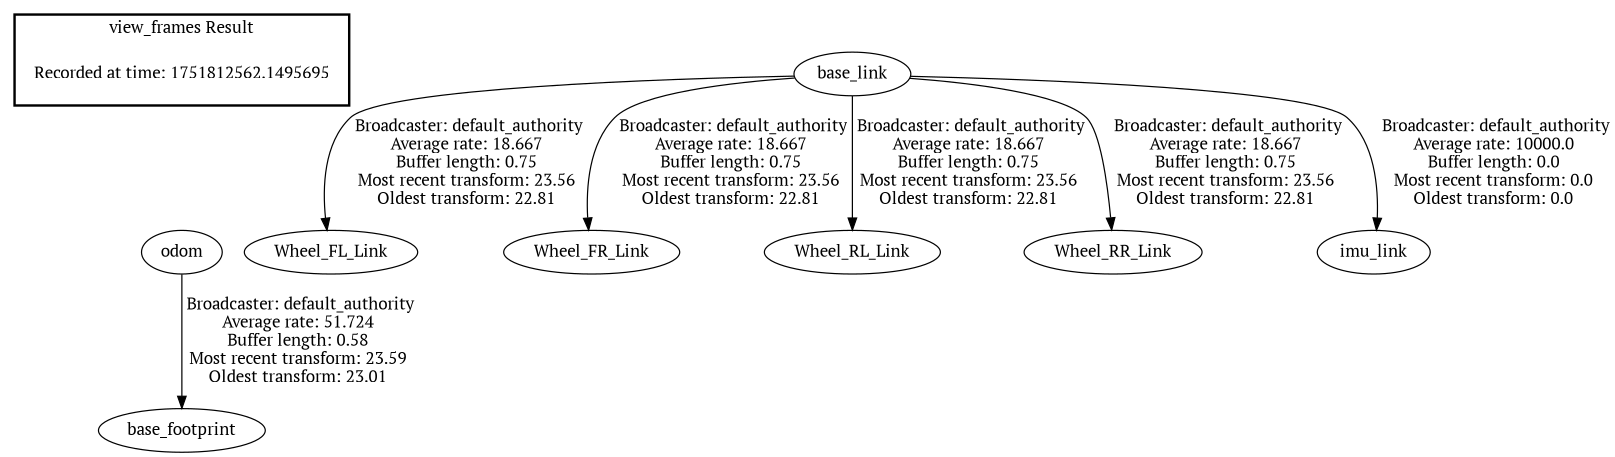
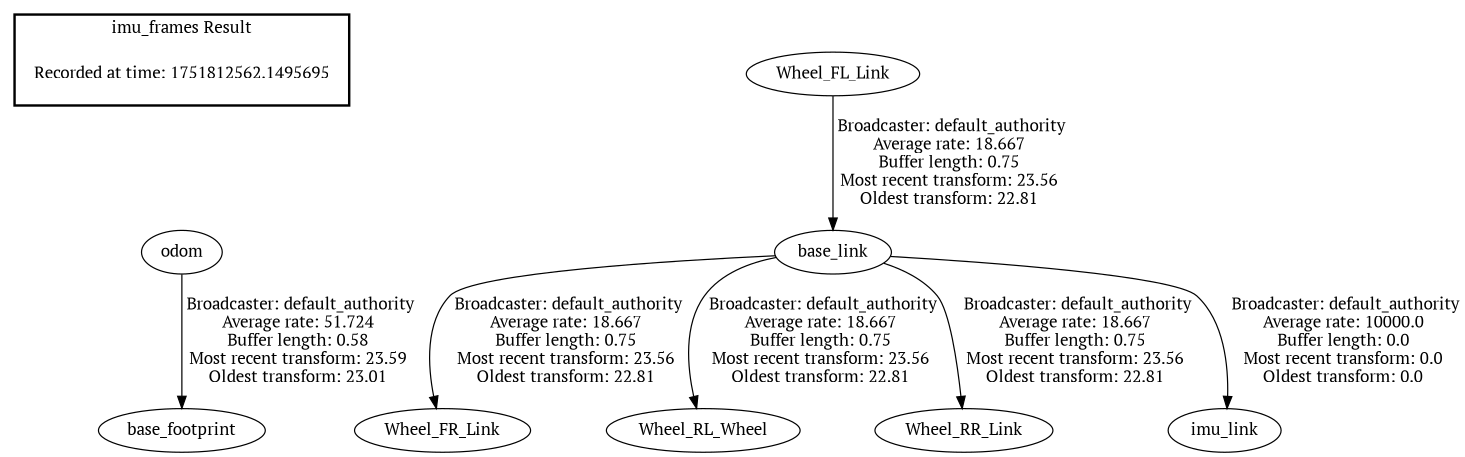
(182, 28) -> (182, 28)
(517, 88) -> (833, 157)
(852, 252) -> (703, 430)
